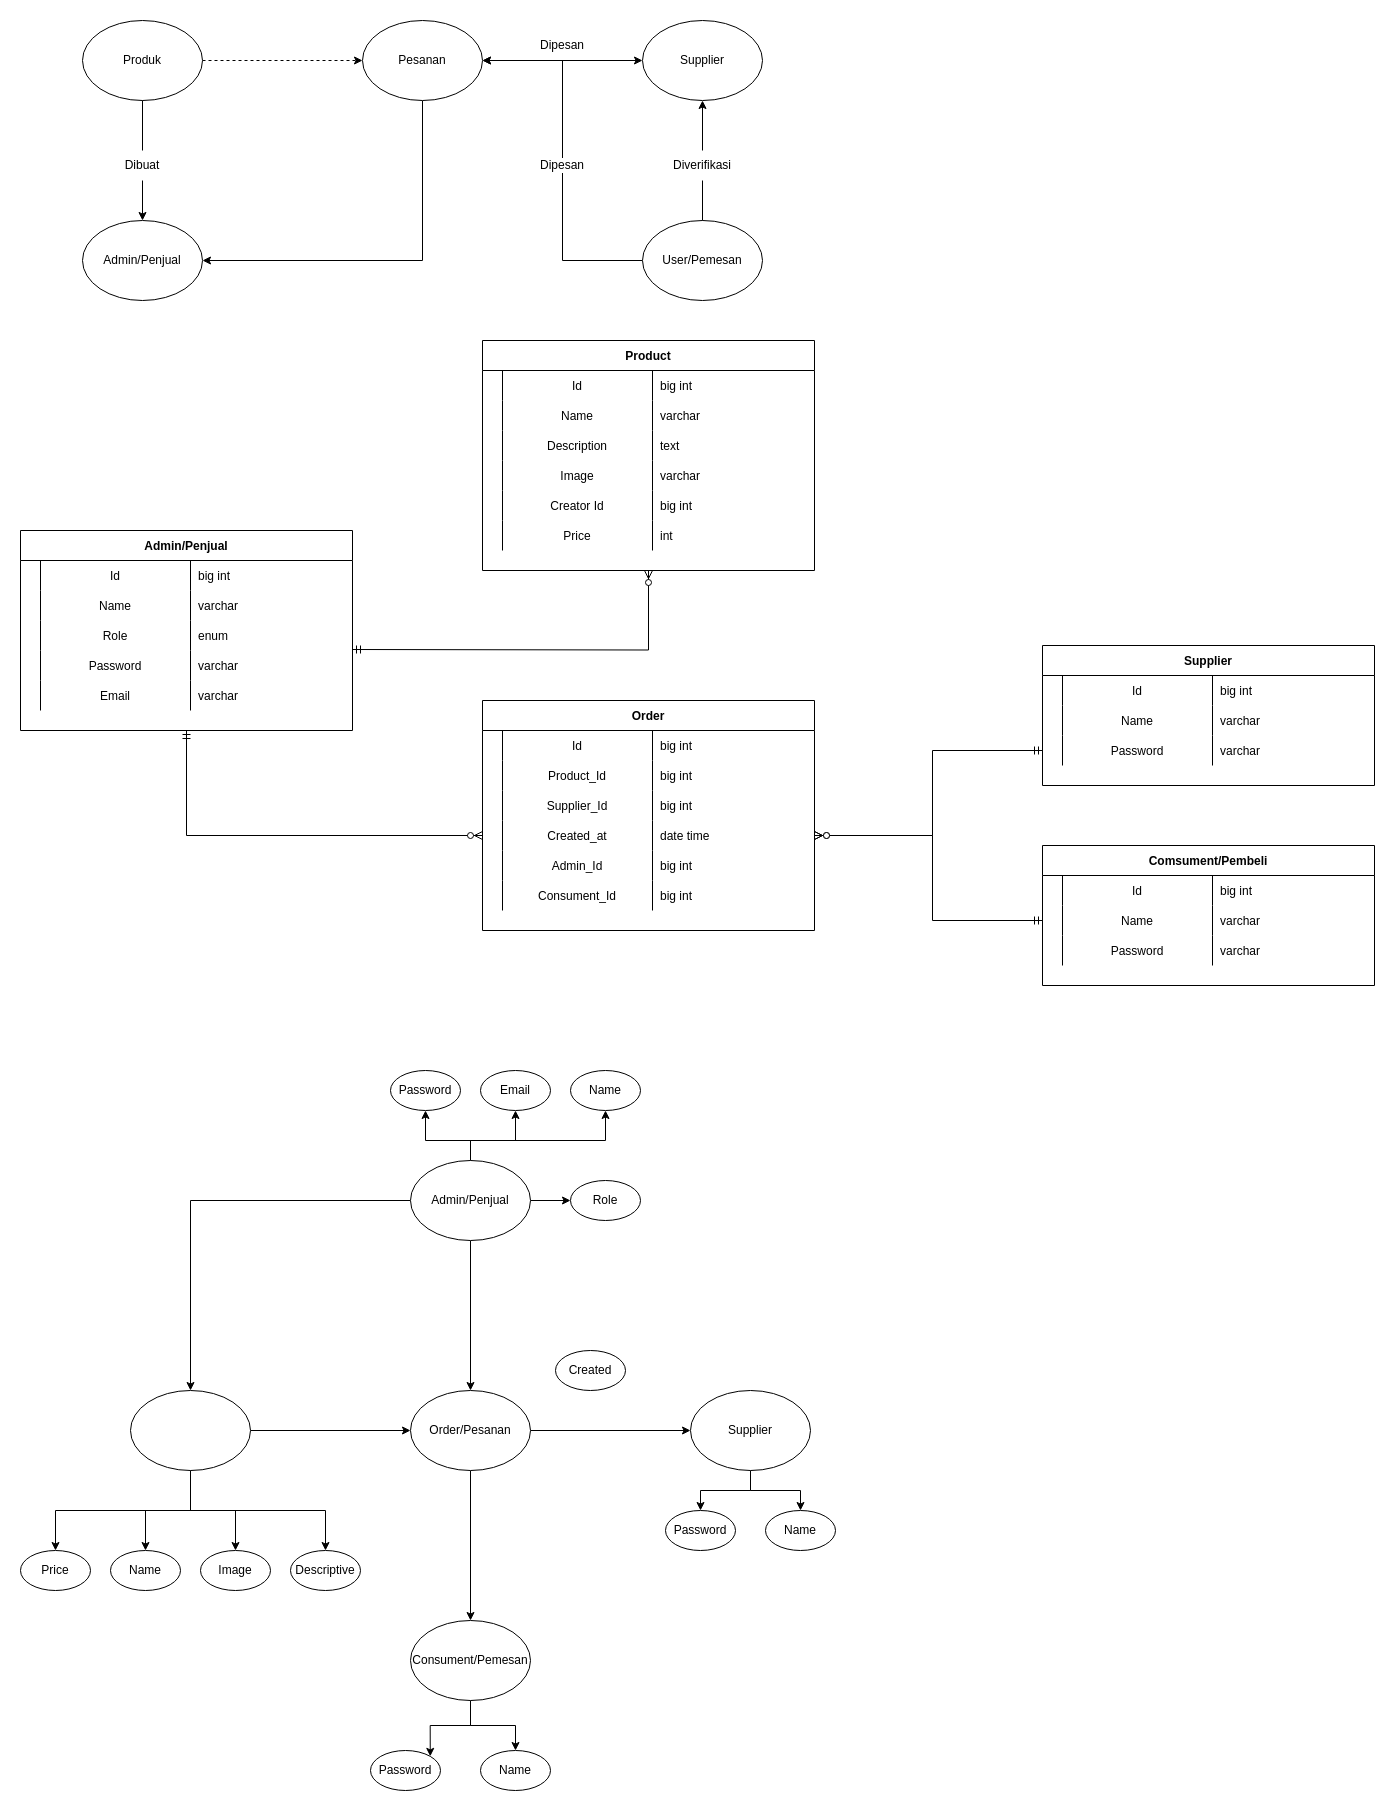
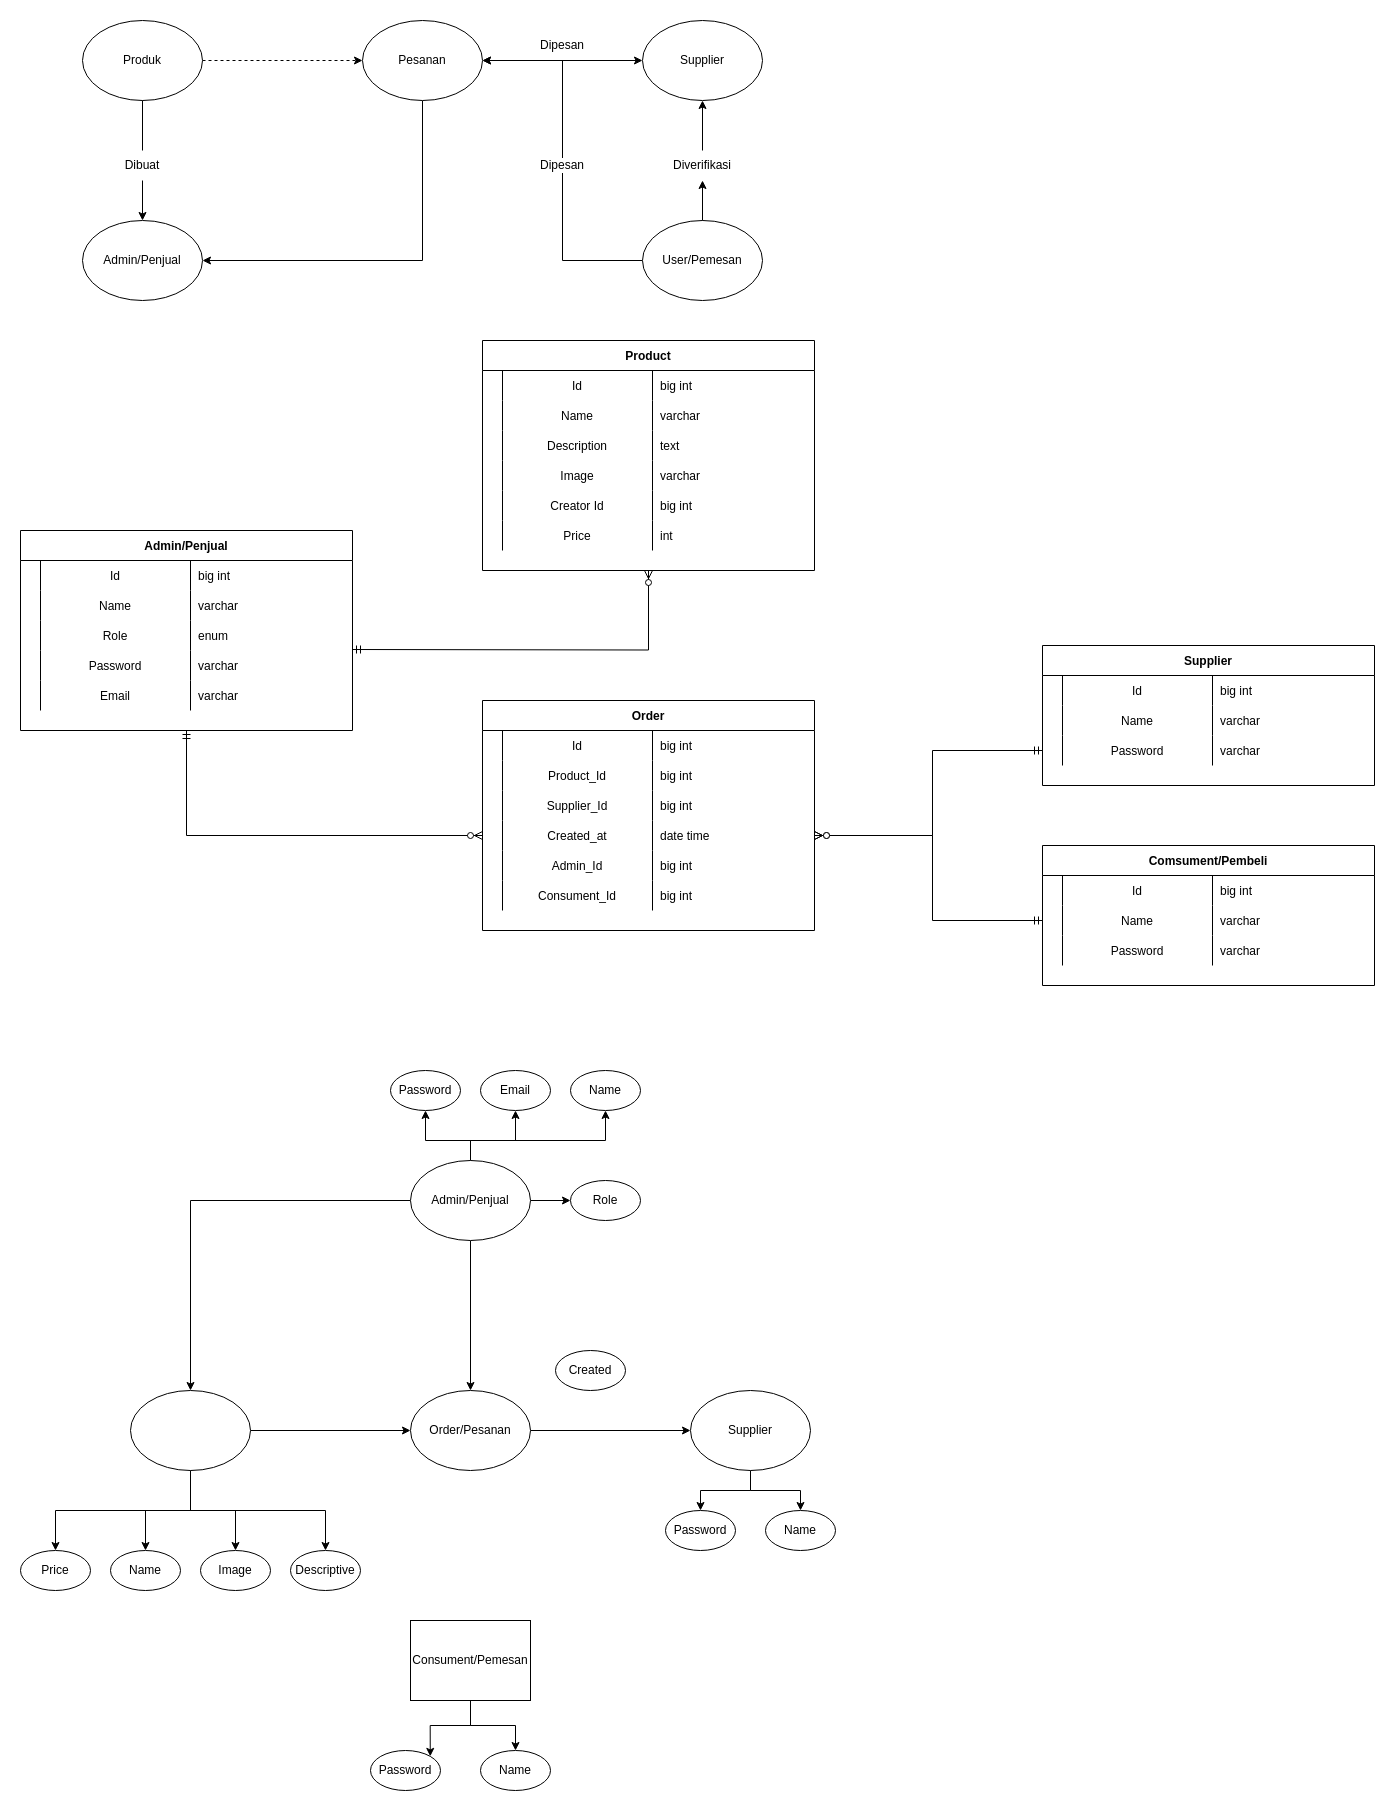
(703, 186) -> (703, 188)
(471, 1542) -> none
(471, 1661) -> (471, 1661)
